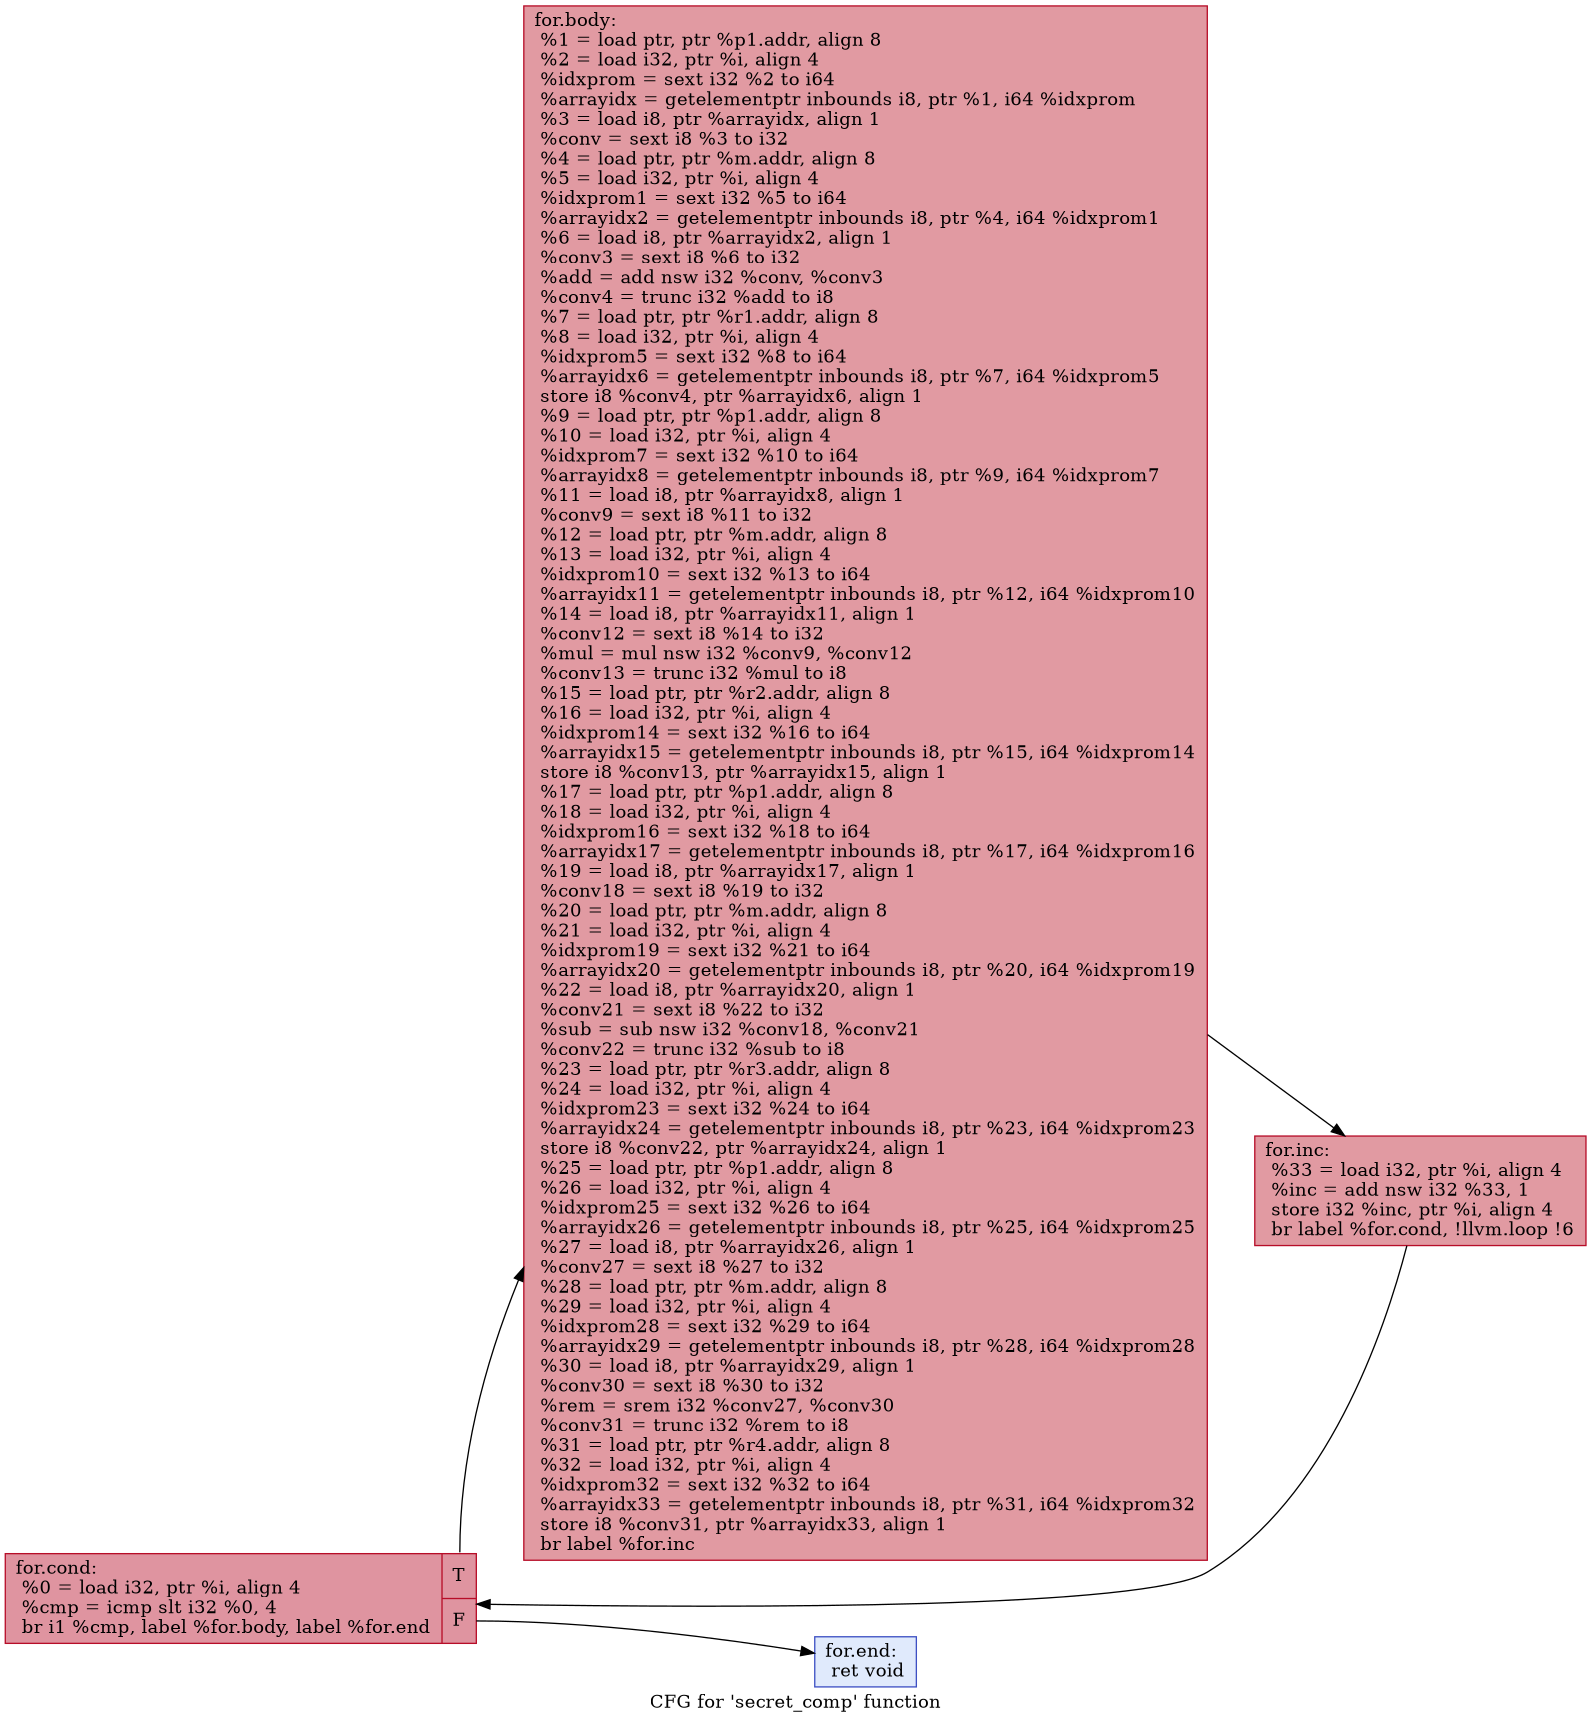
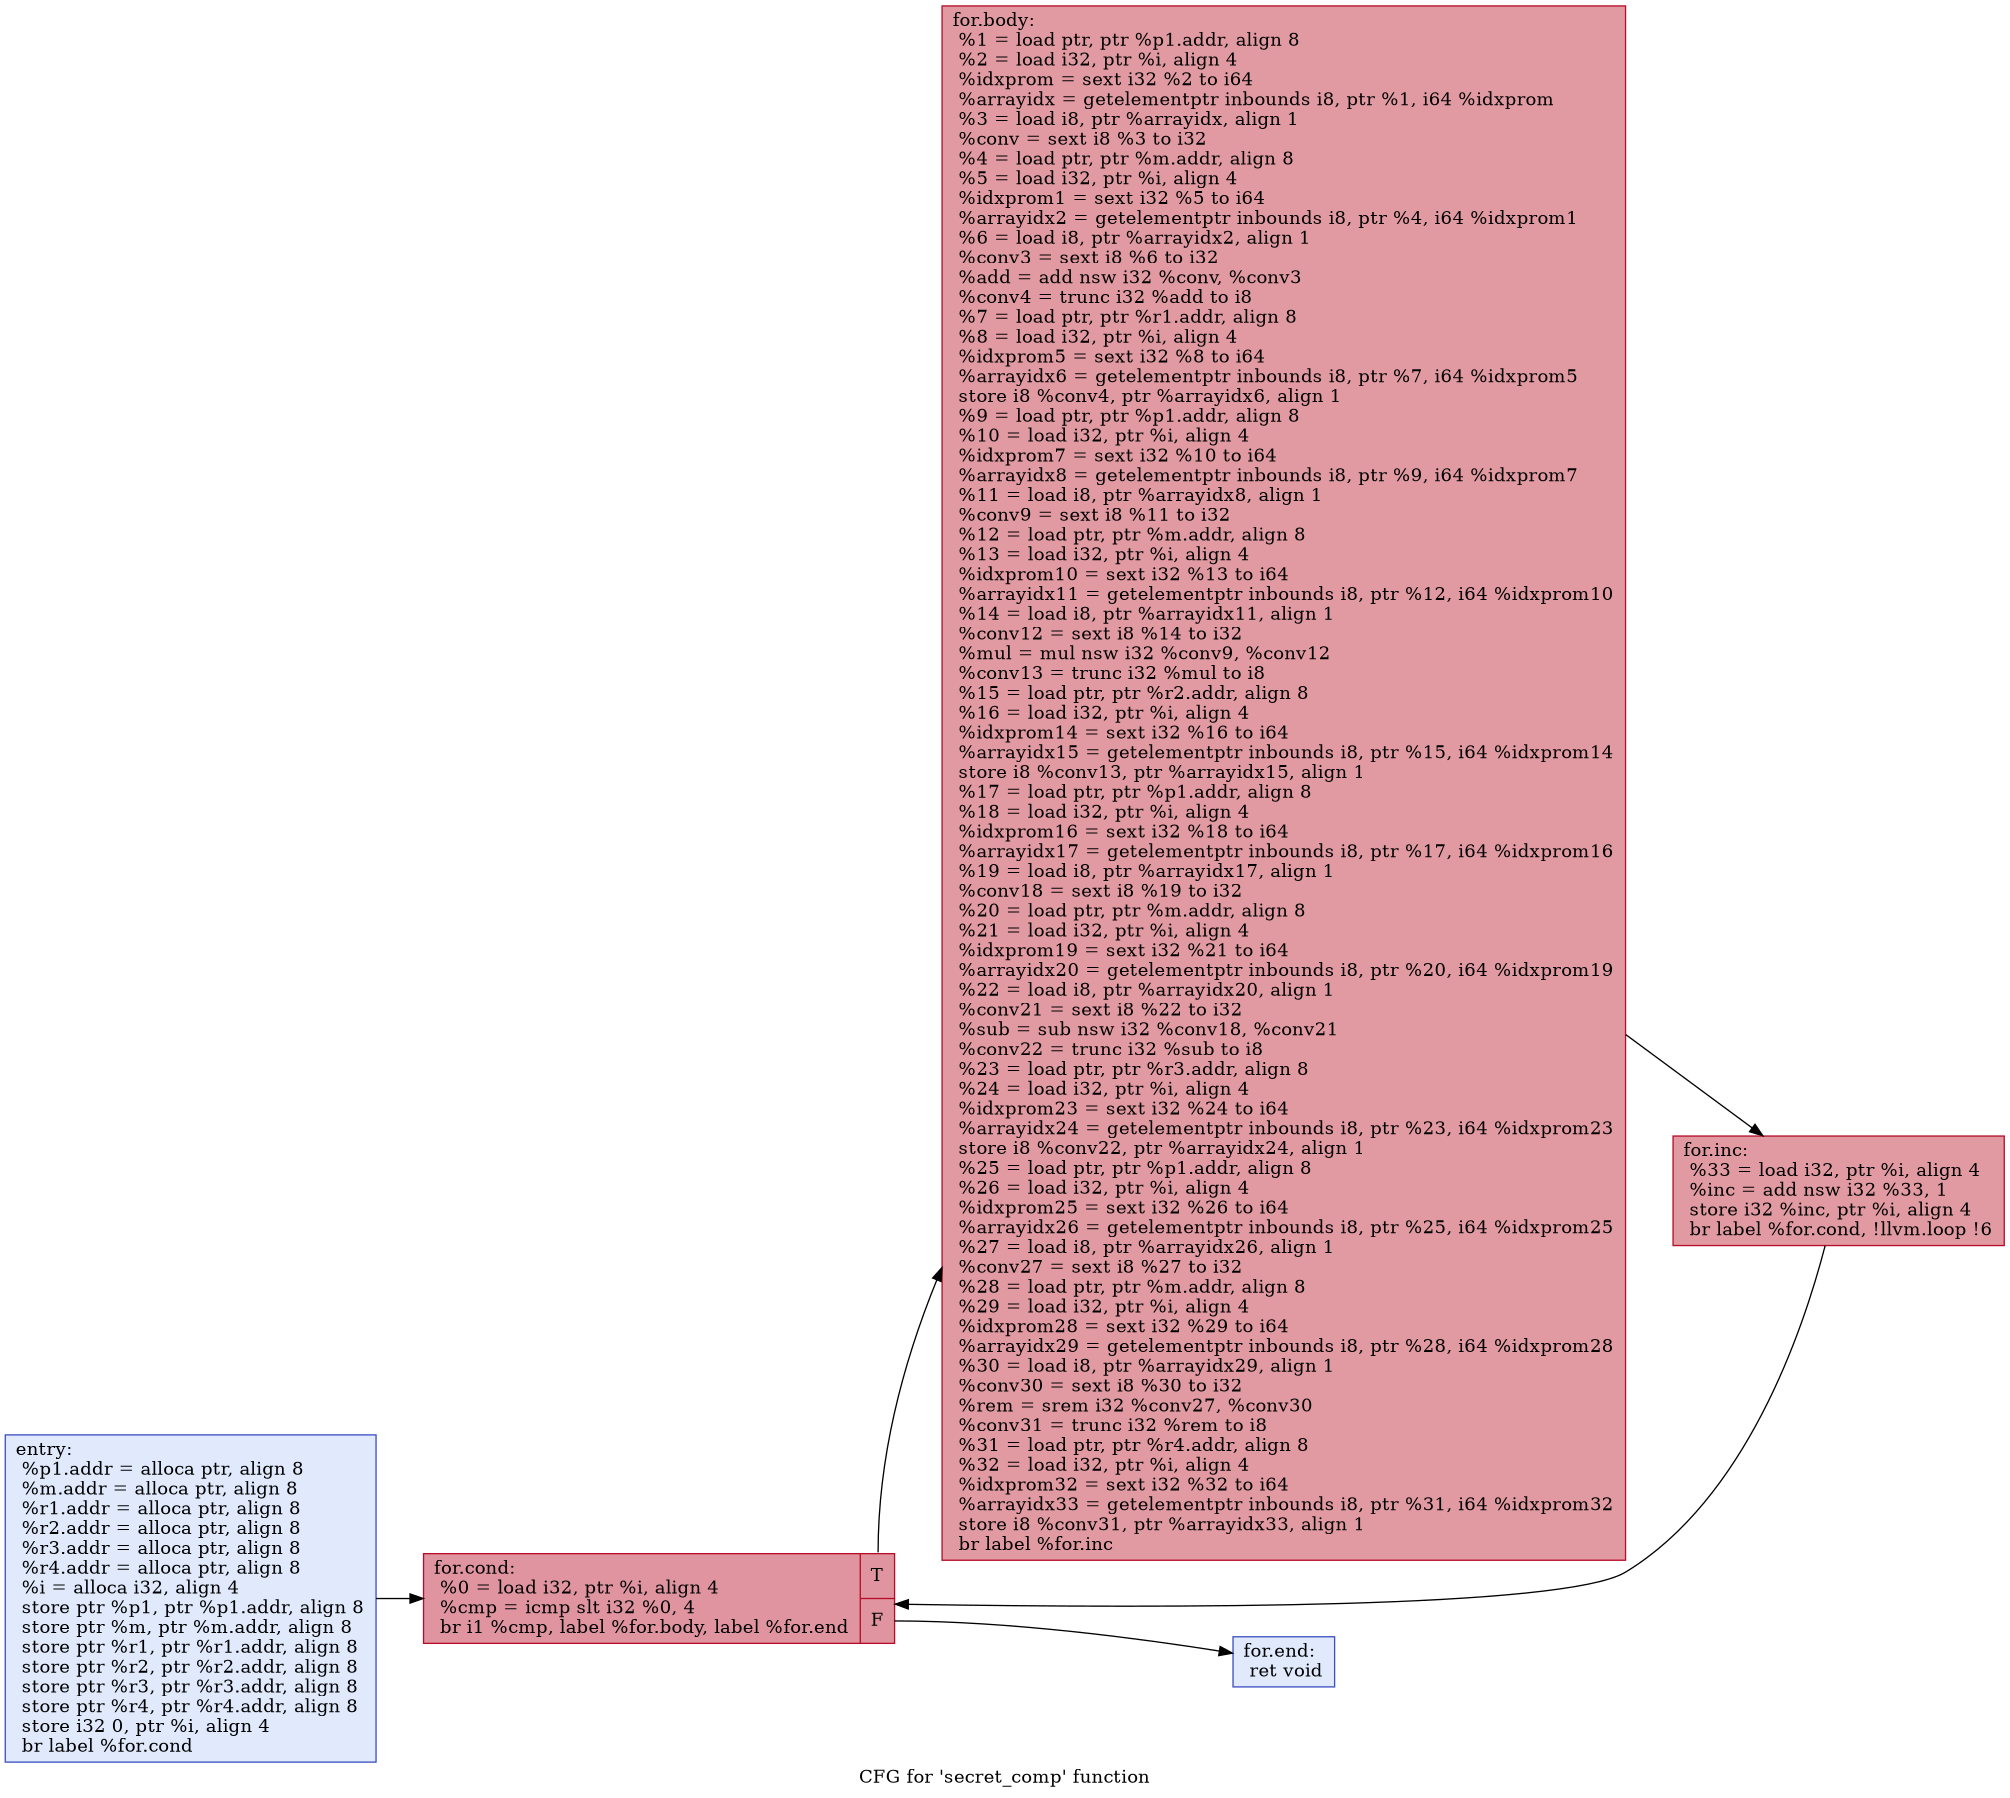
none -> (191, 1599)
